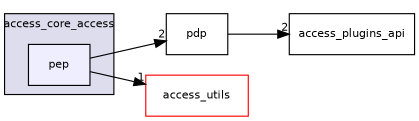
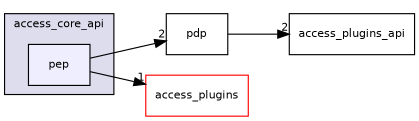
(59, 24) -> (59, 24)
(197, 96) -> (197, 96)
